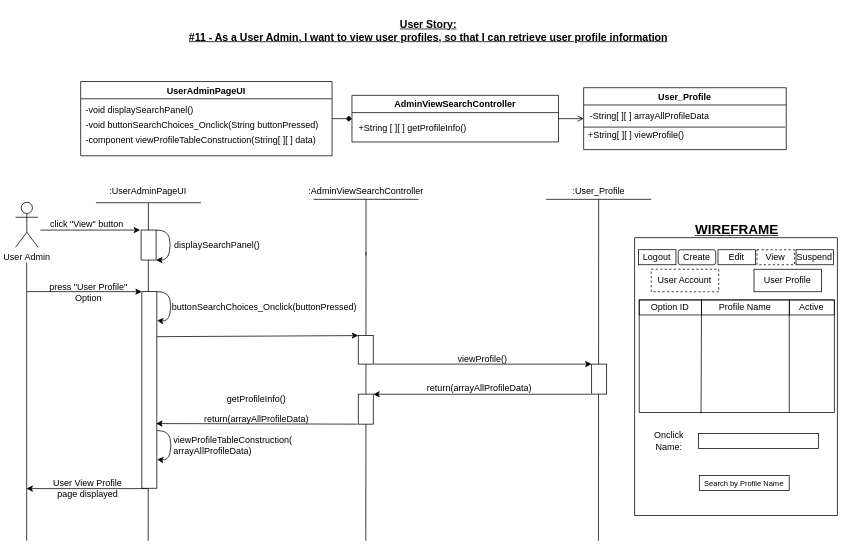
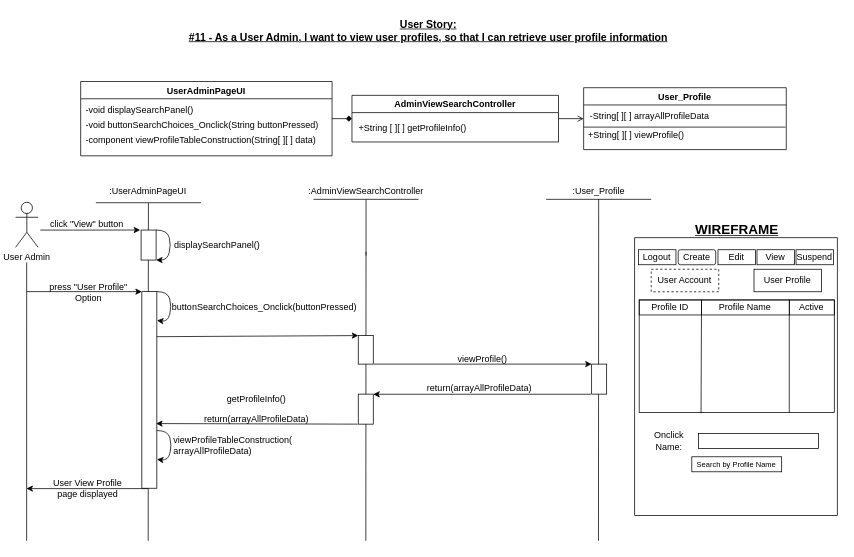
(775, 257) -> (775, 257)
(670, 307) -> (670, 307)
(744, 483) -> (736, 464)
